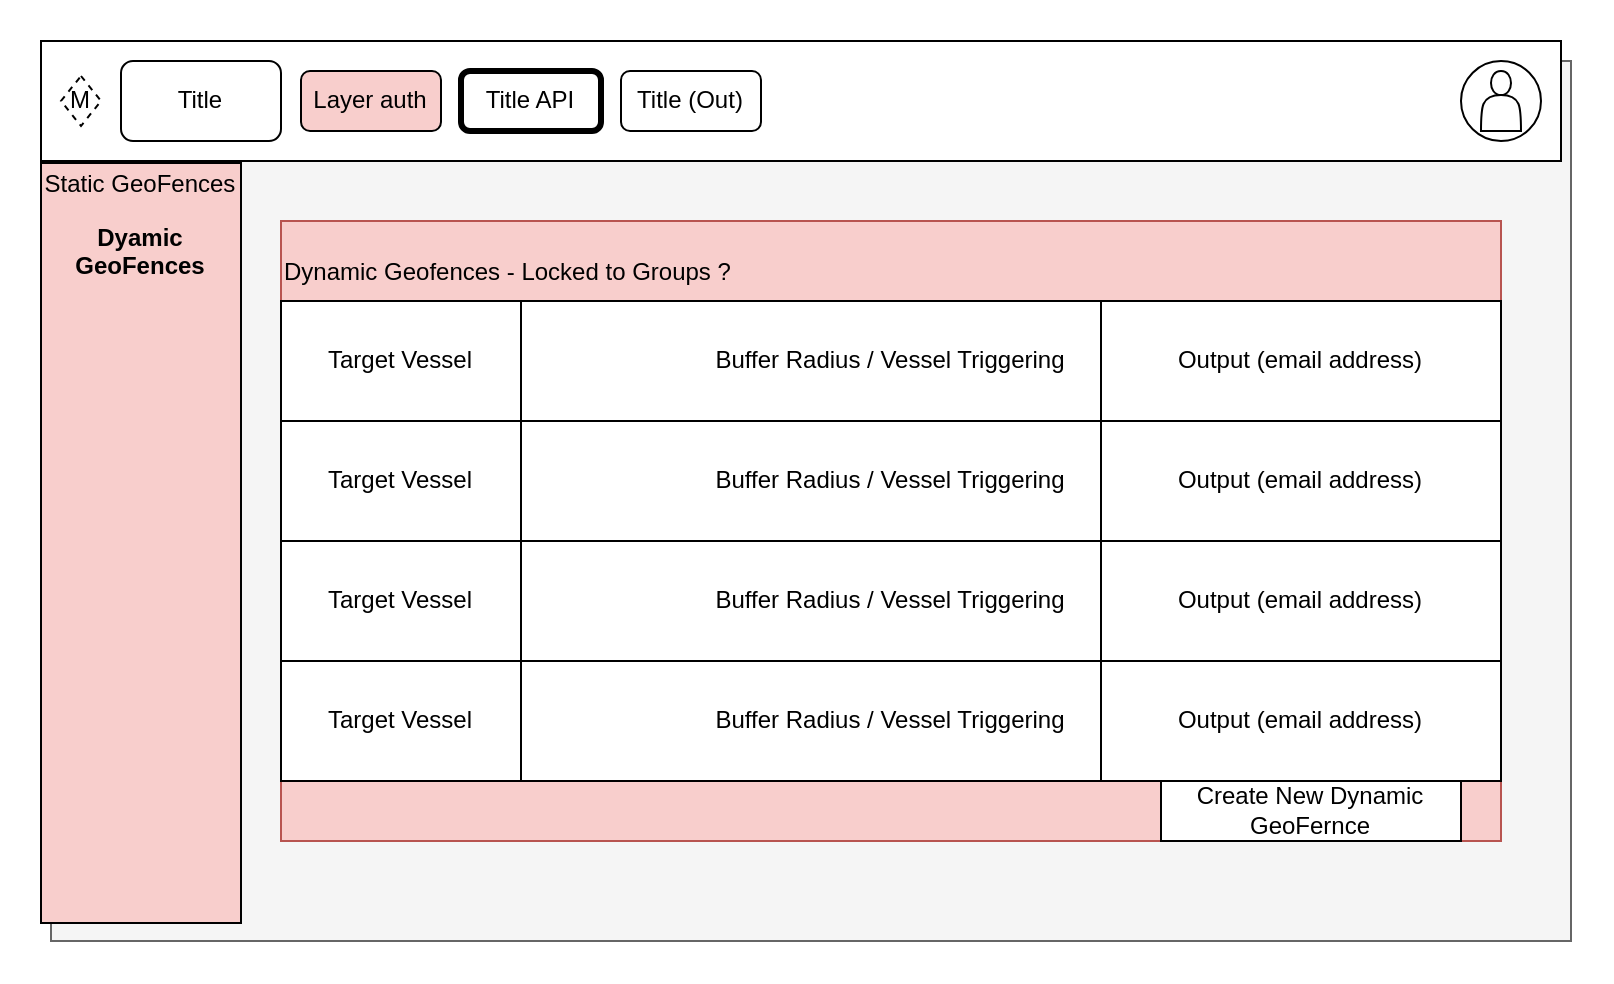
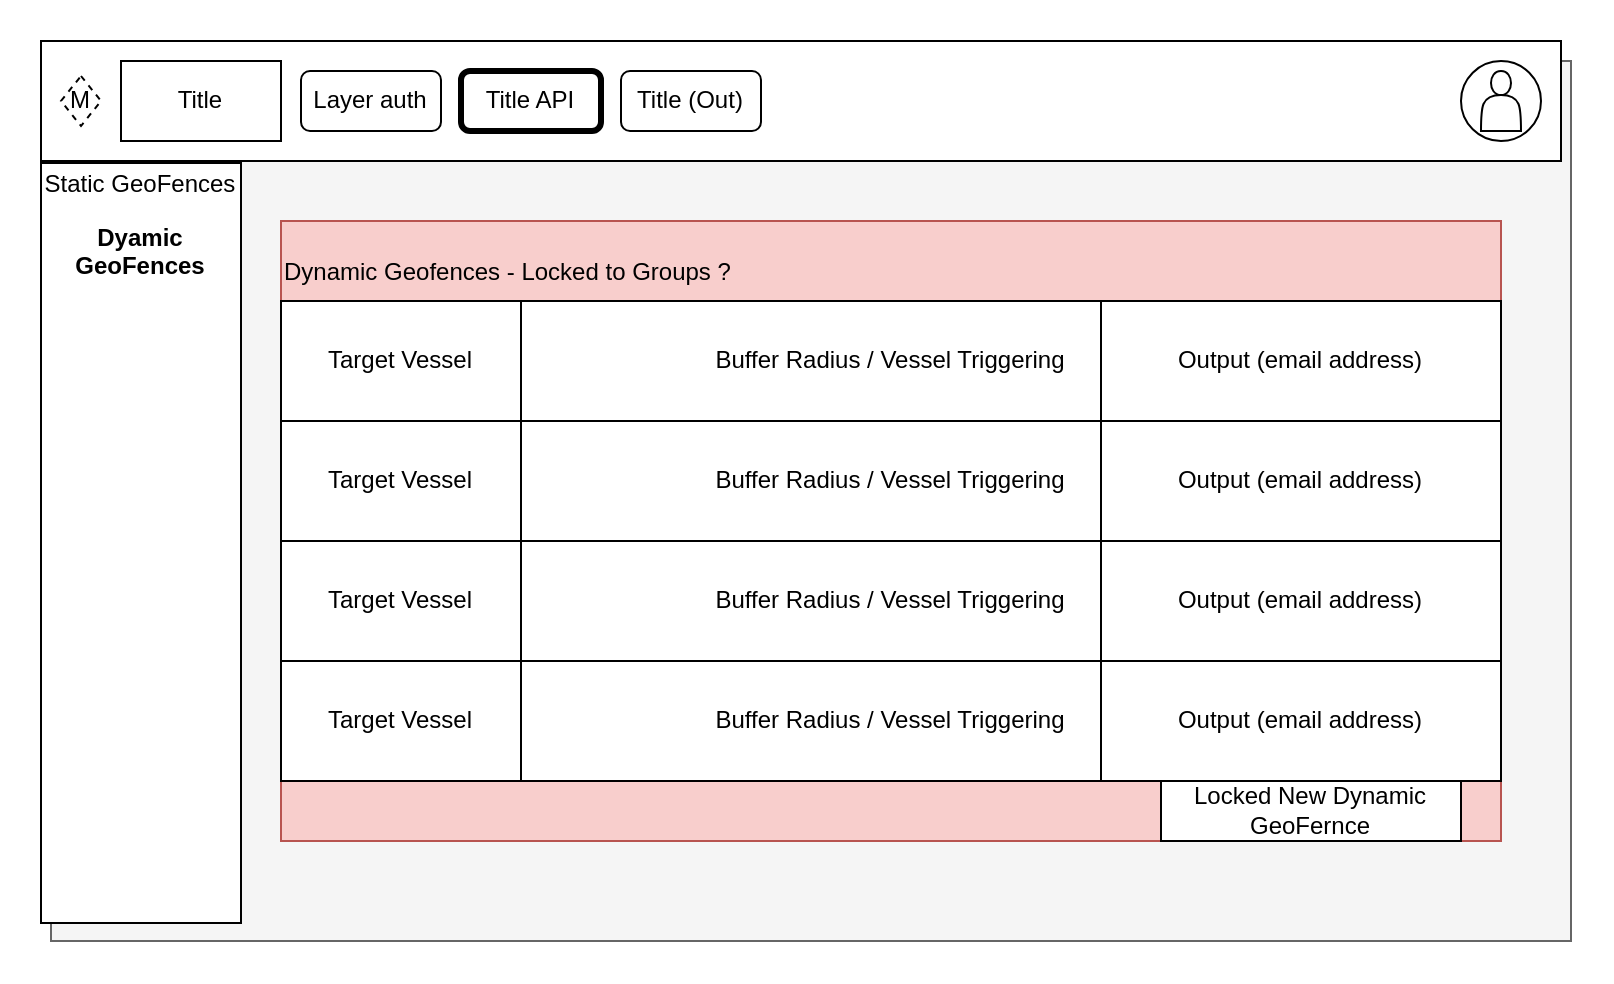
(201, 101) -> (201, 101)
(371, 101) -> (371, 101)
(141, 543) -> (141, 543)
(1311, 811) -> (1311, 811)
